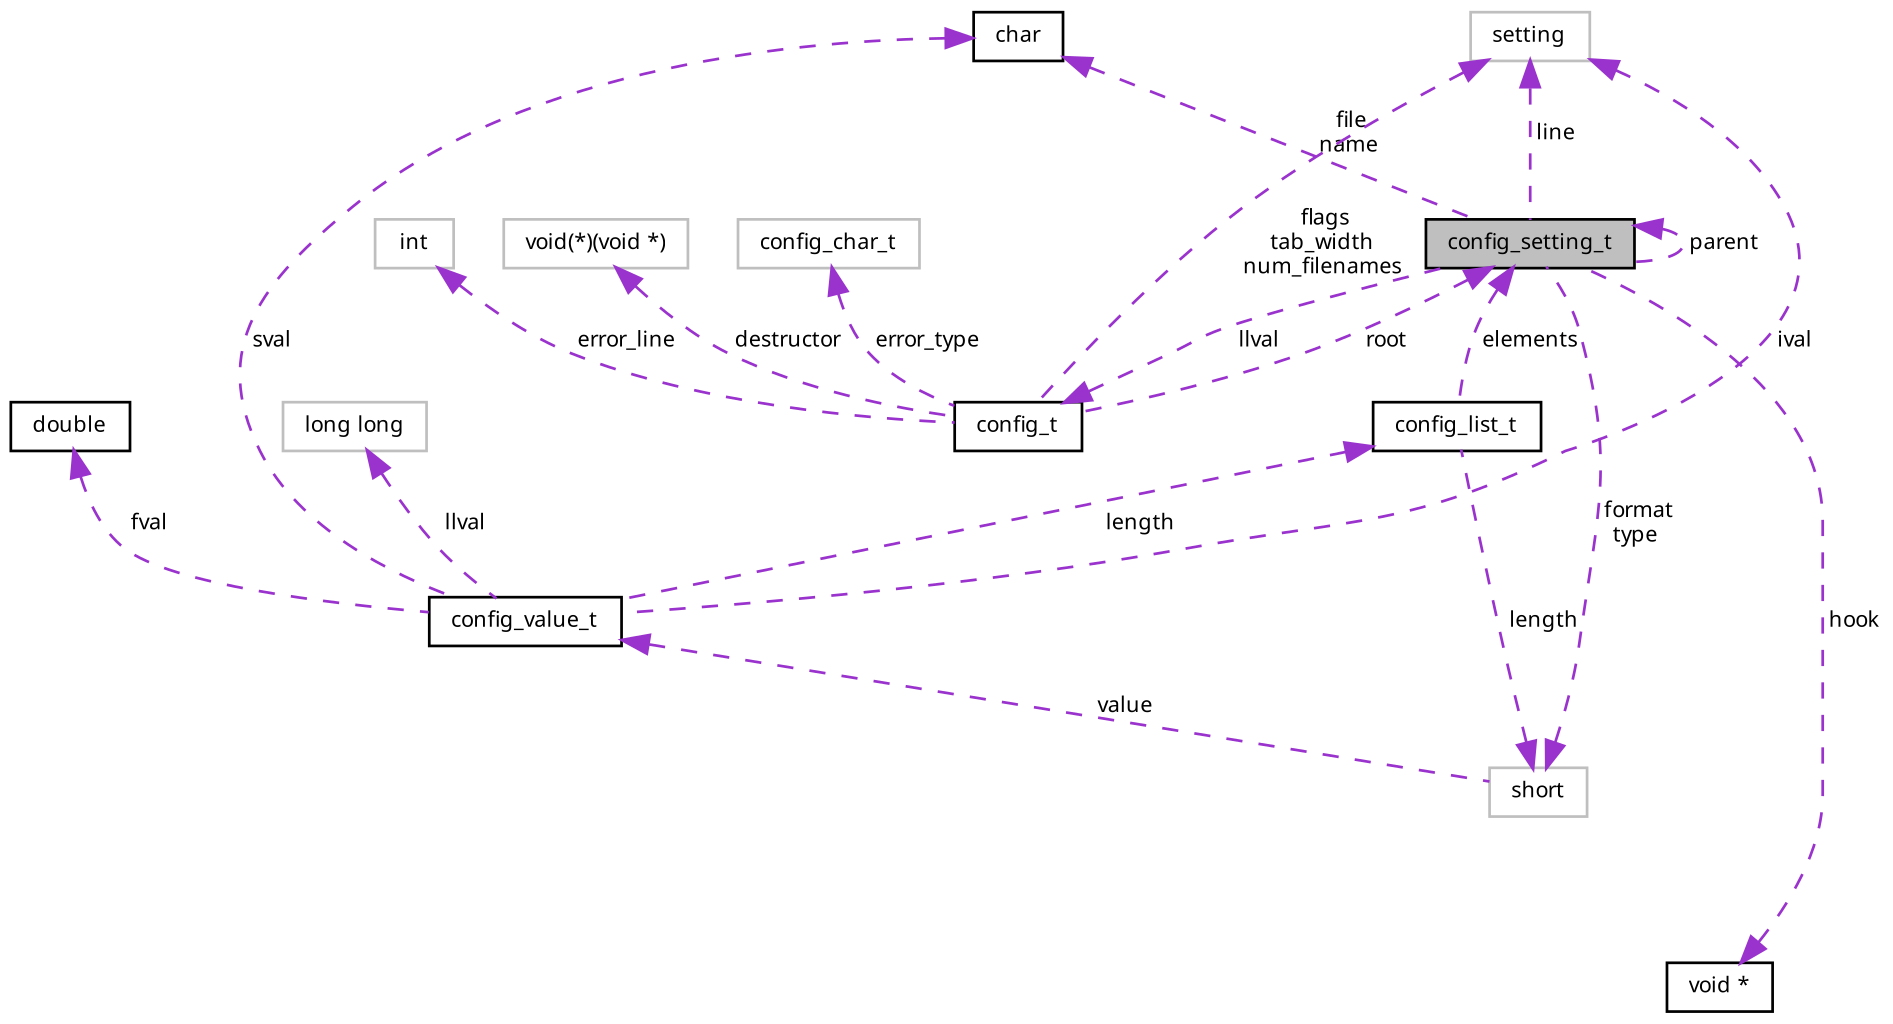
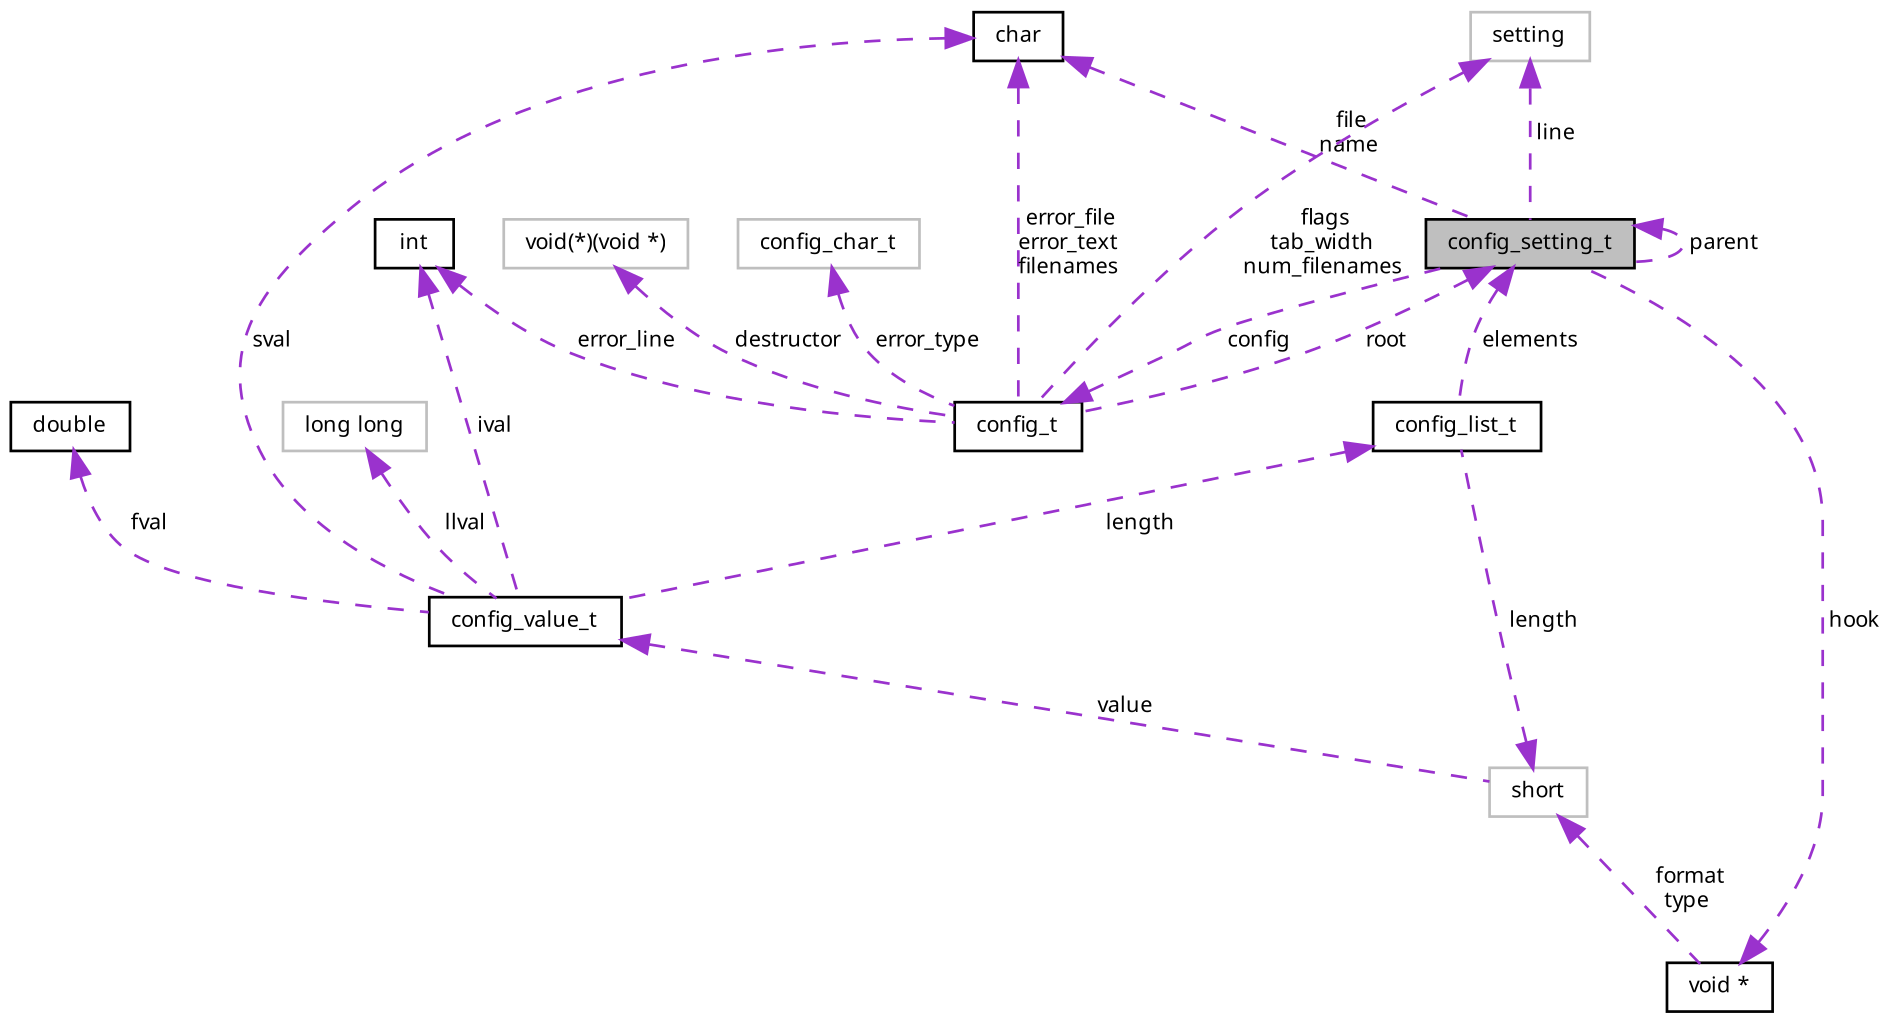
(414, 244) -> (414, 244)
none -> (1018, 245)
(1257, 341) -> (1257, 341)
(1599, 501) -> (1639, 900)
(1394, 514) -> (474, 446)
